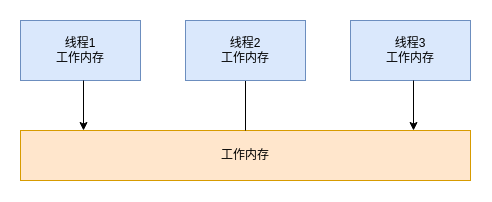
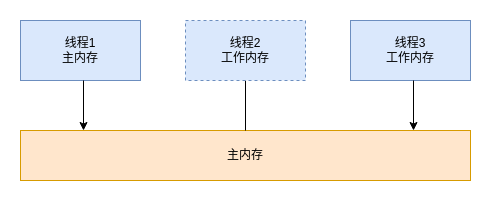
(81, 51) -> (81, 51)
(246, 51) -> (246, 51)
(246, 156) -> (246, 156)
